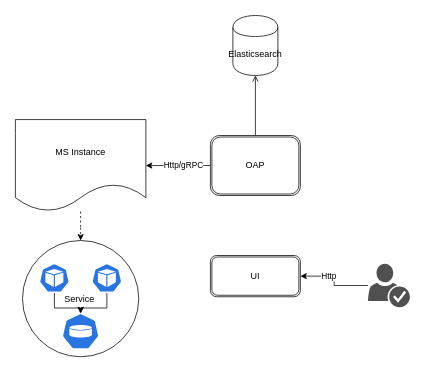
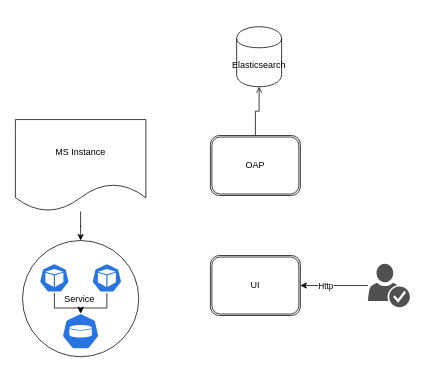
(255, 45) -> (259, 57)
(181, 165) -> none
(81, 224) -> (81, 224)
(255, 276) -> (255, 285)
